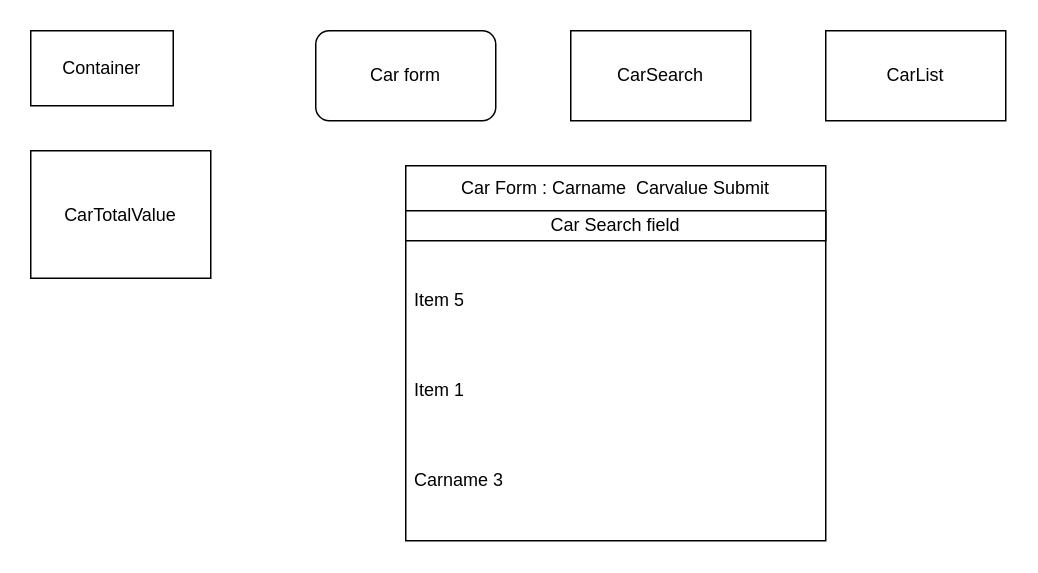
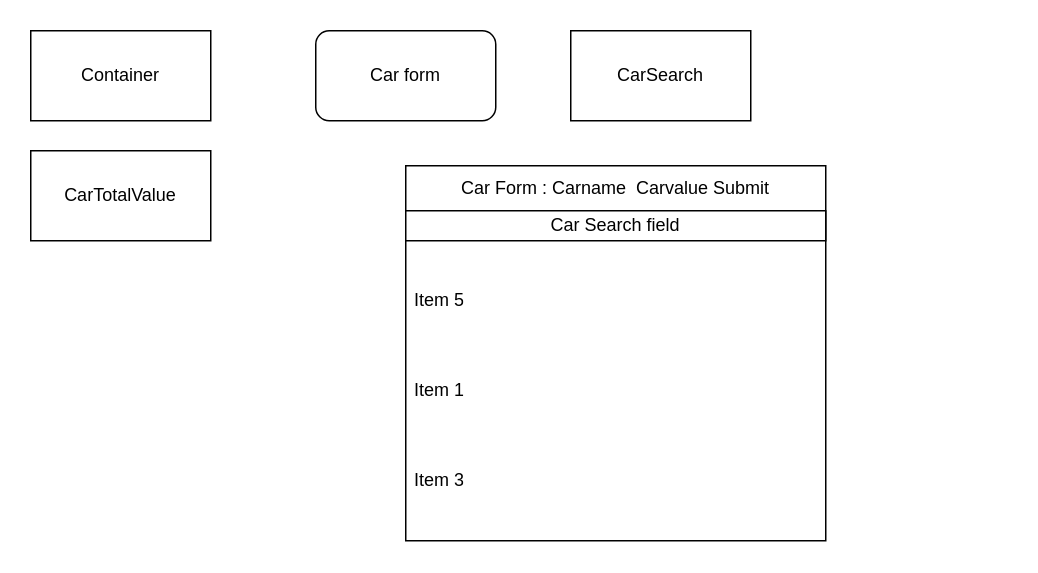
(102, 68) -> (121, 76)
(916, 76) -> none
(121, 215) -> (121, 196)
(458, 481) -> (443, 481)
